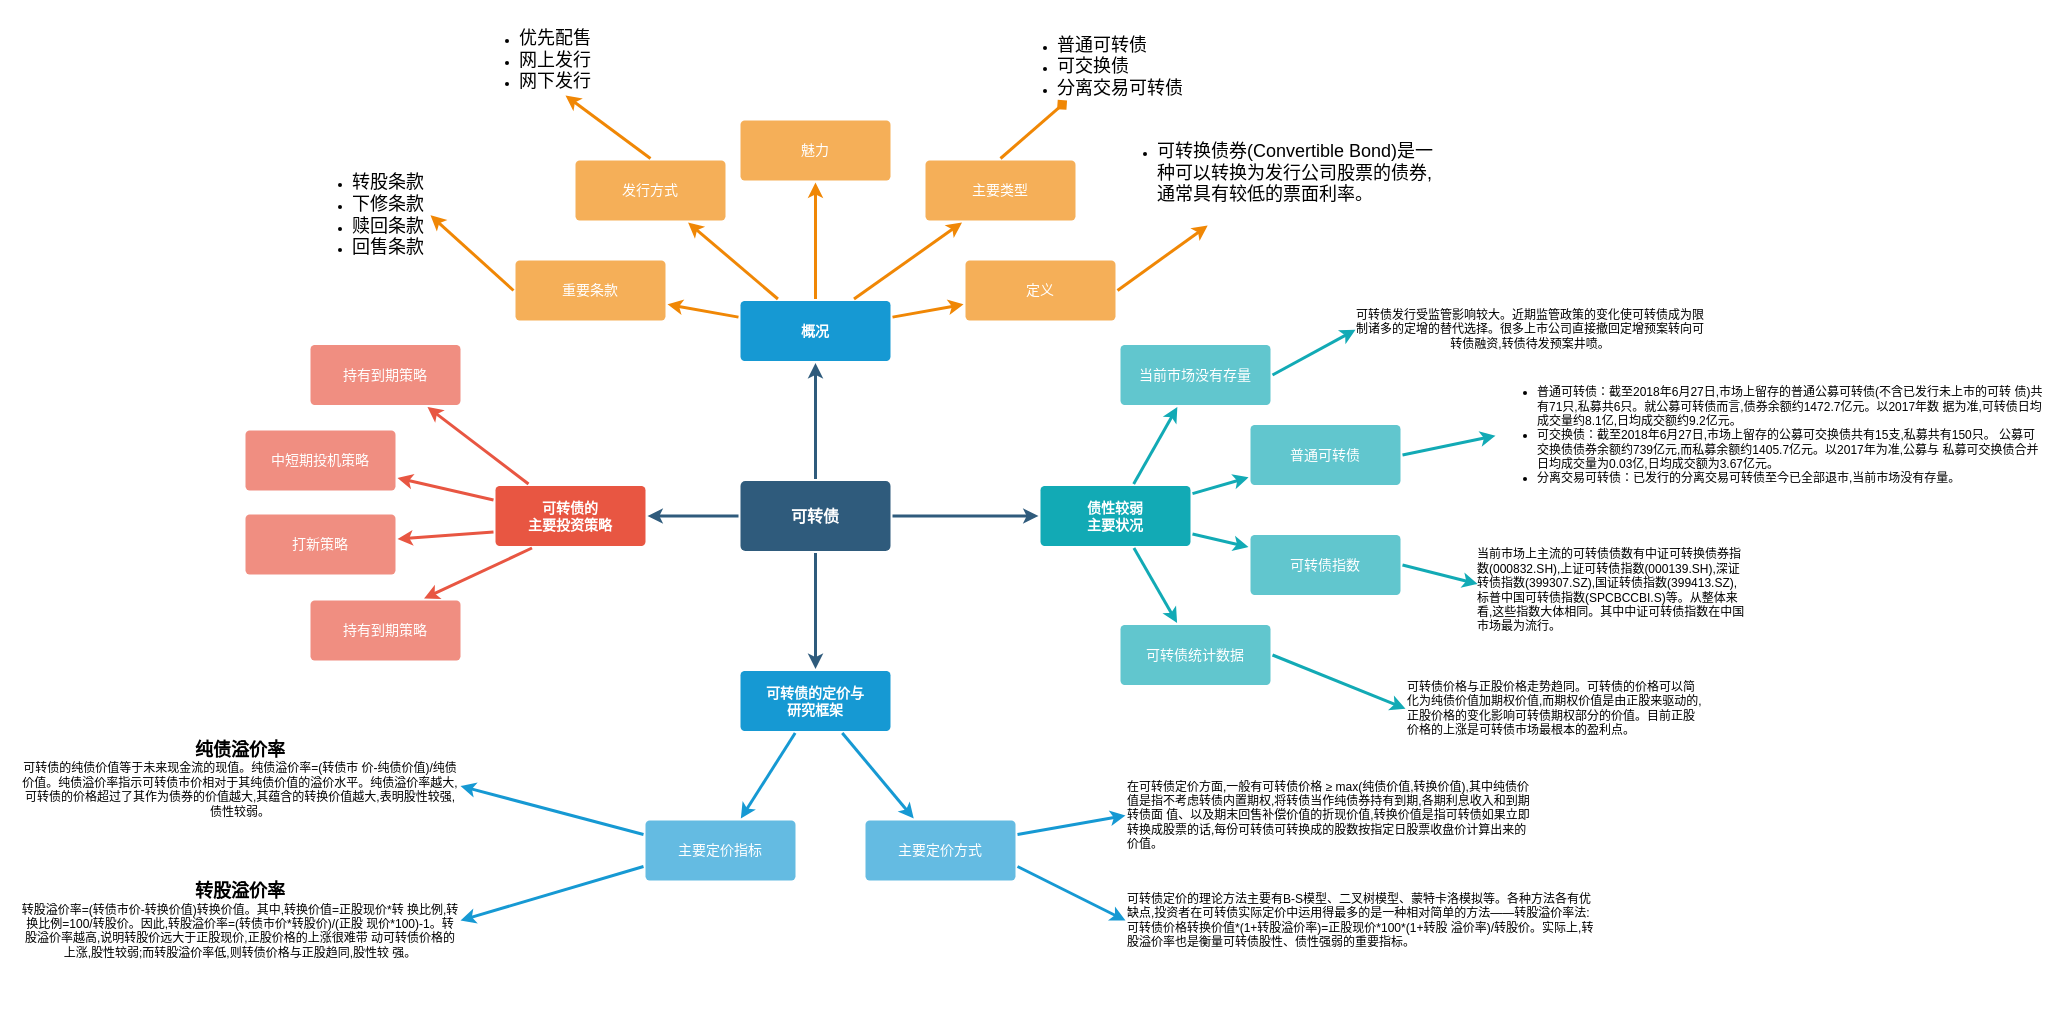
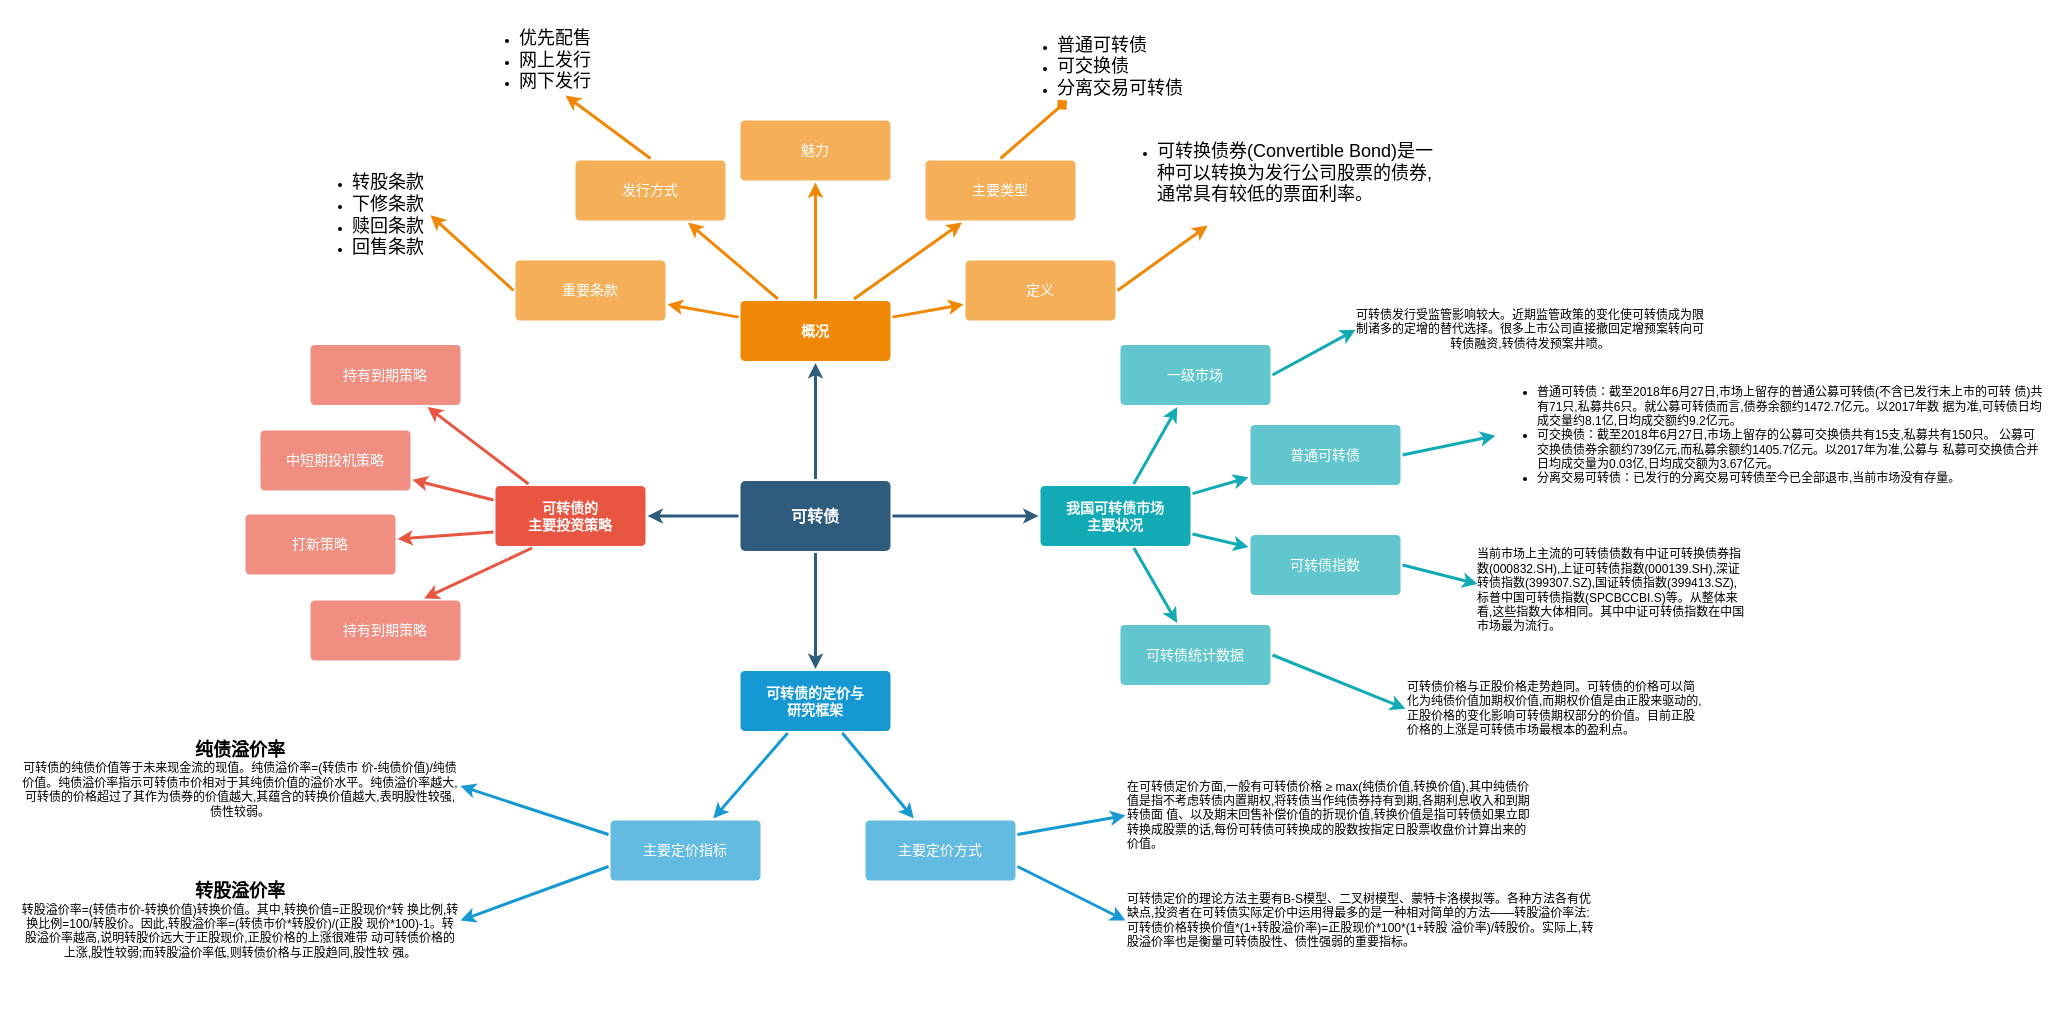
(816, 331) -> (816, 331)
(1196, 376) -> (1196, 376)
(321, 461) -> (336, 461)
(1116, 517) -> (1116, 517)
(721, 851) -> (686, 851)
